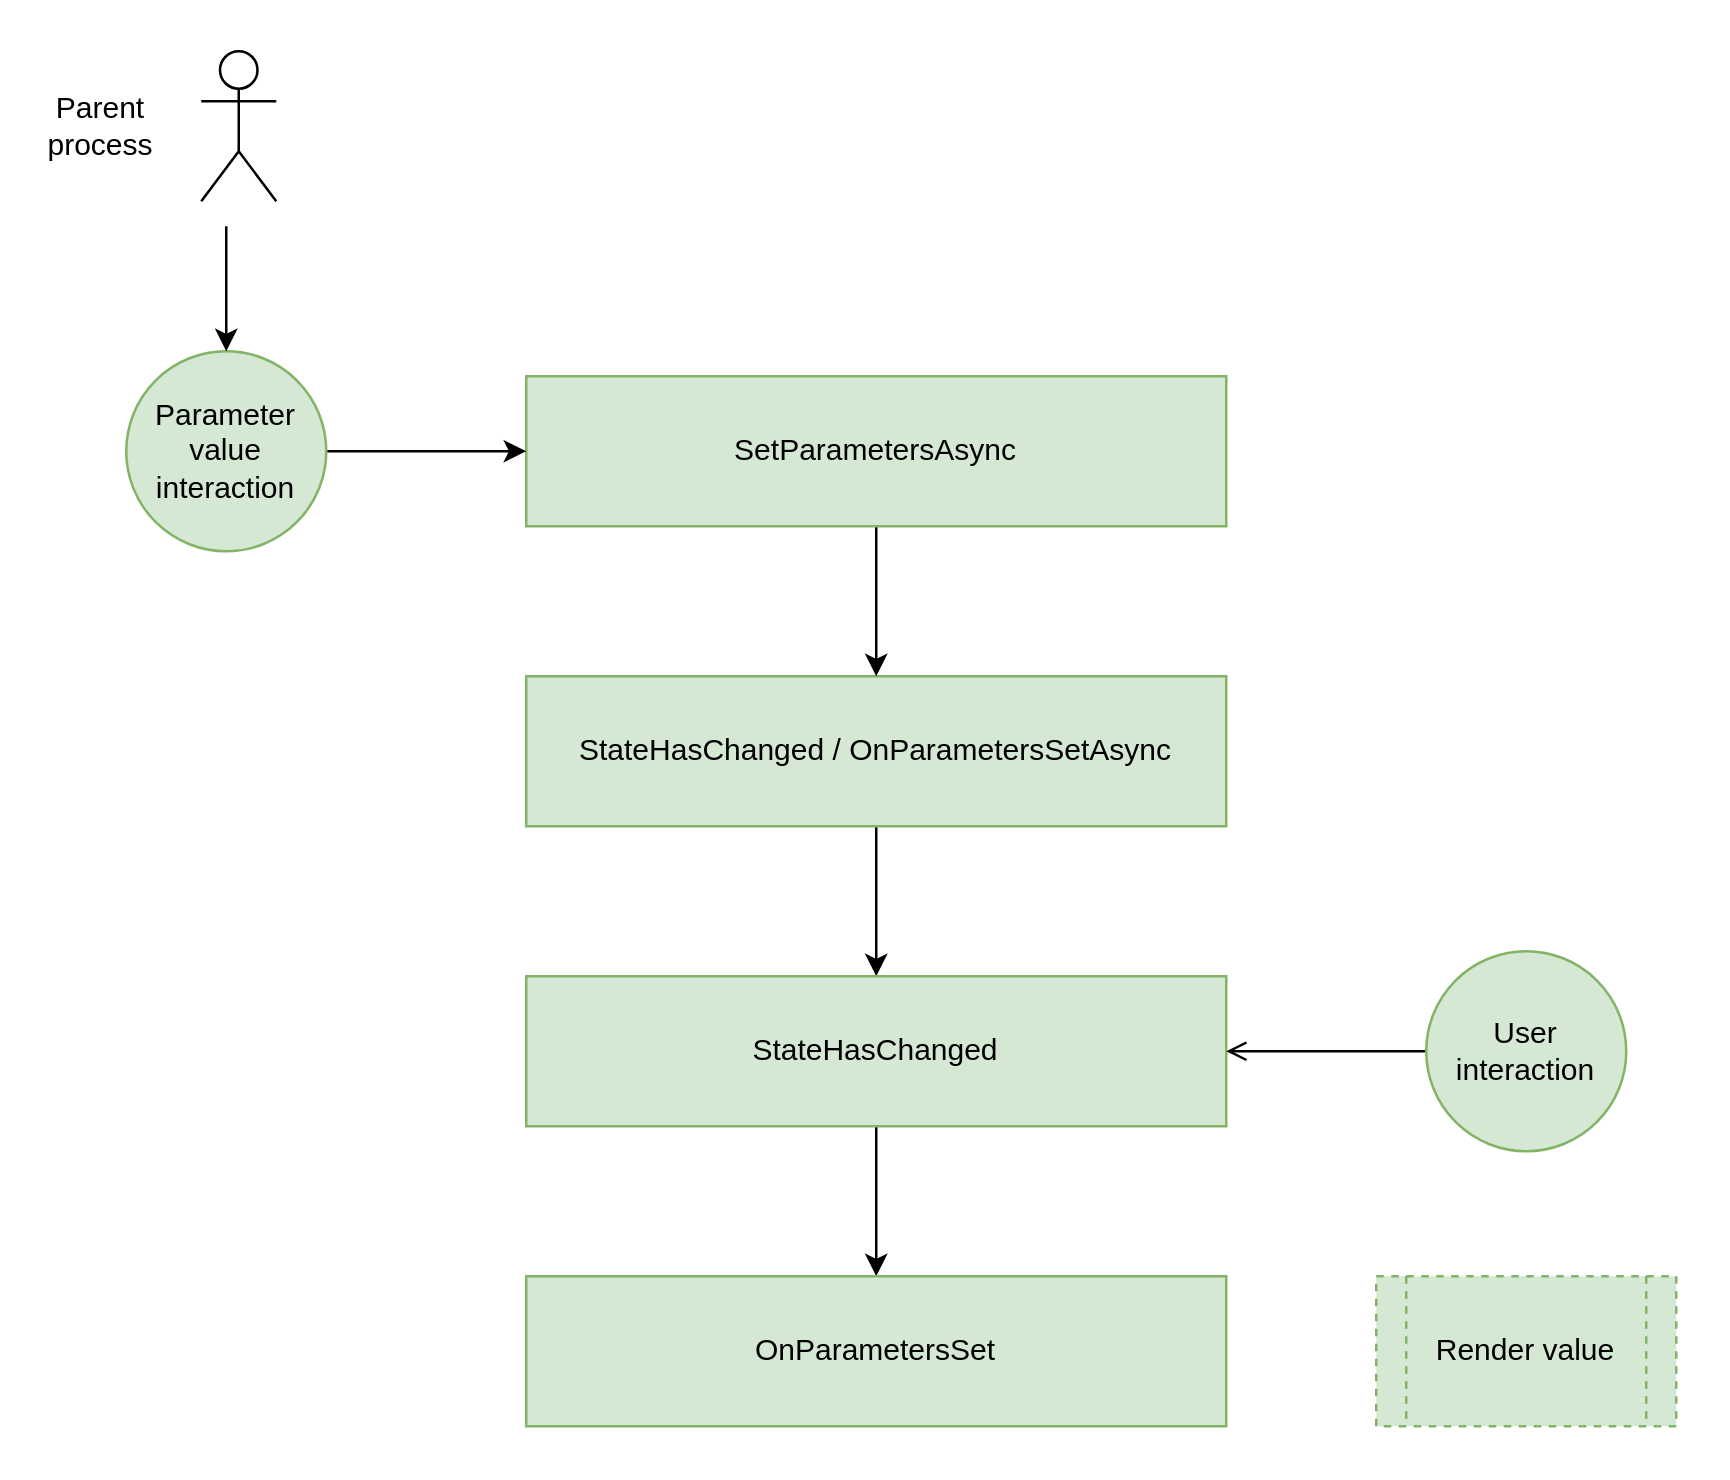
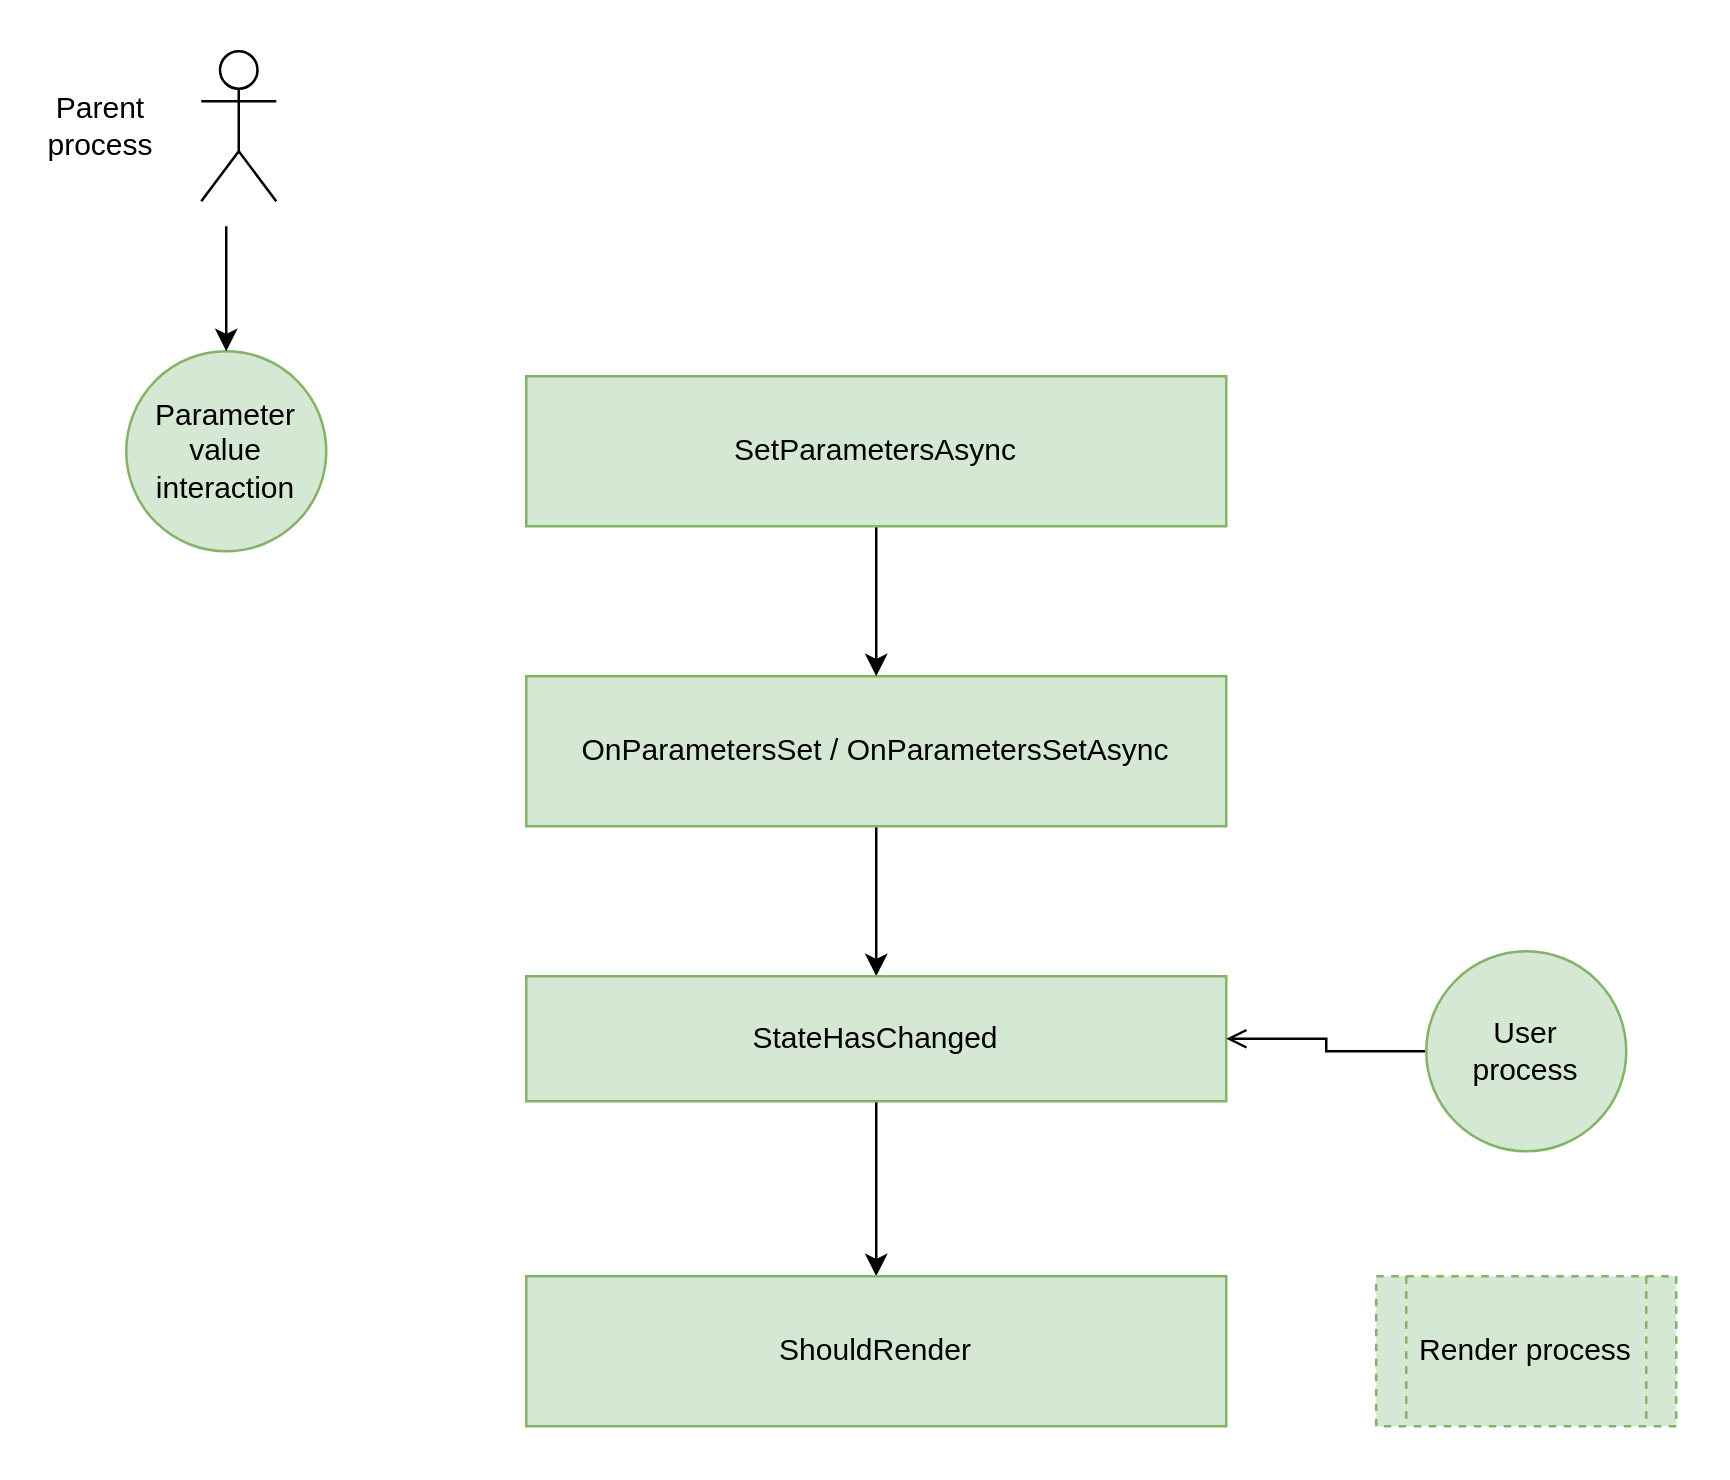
(418, 451) -> none
(876, 751) -> (876, 751)
(876, 1051) -> (876, 1039)
(1526, 1051) -> (1526, 1051)
(876, 1351) -> (876, 1351)
(1526, 1351) -> (1526, 1351)
